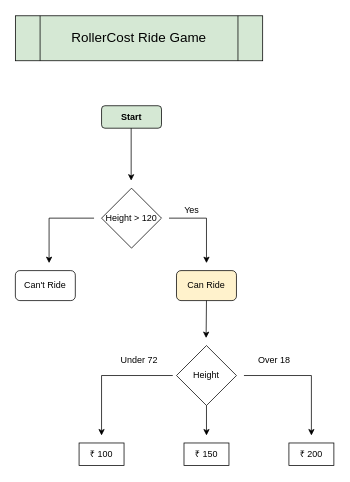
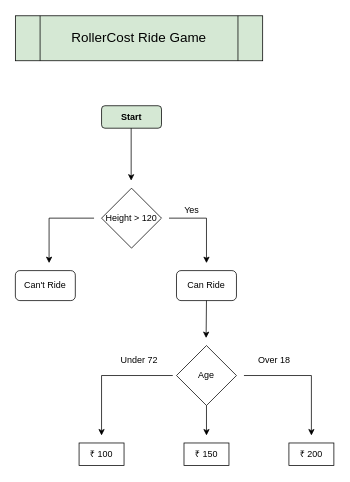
(207, 285) -> (207, 285)
(207, 375) -> (207, 375)
